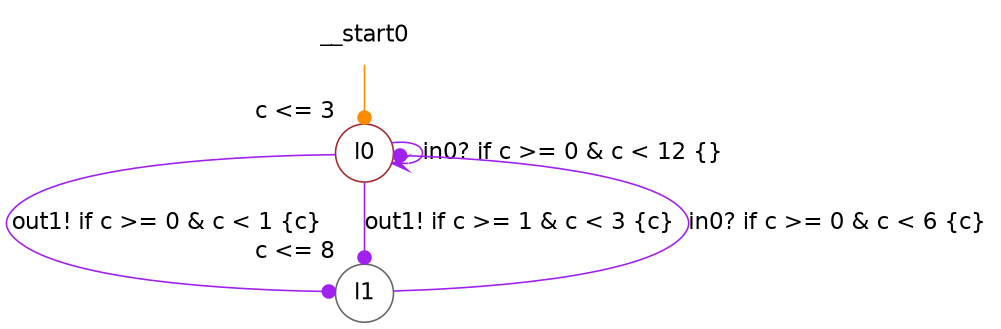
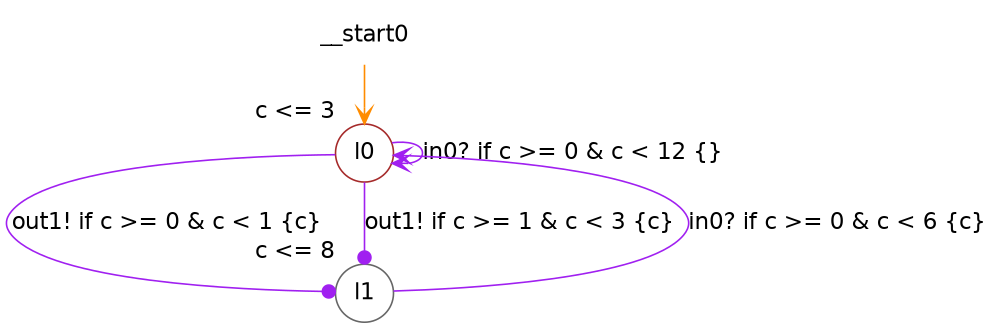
(364, 88) -> (364, 86)
(687, 229) -> (686, 231)
